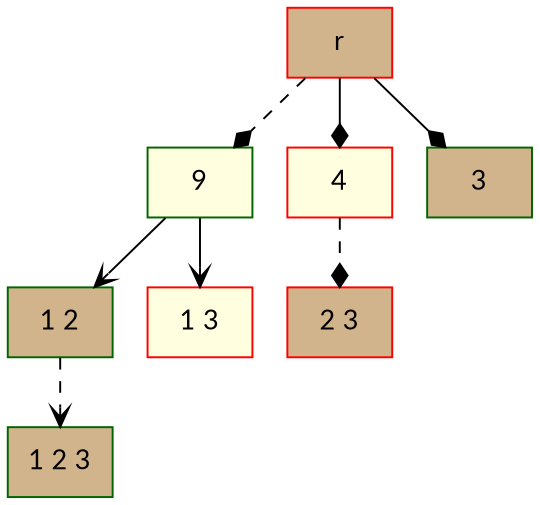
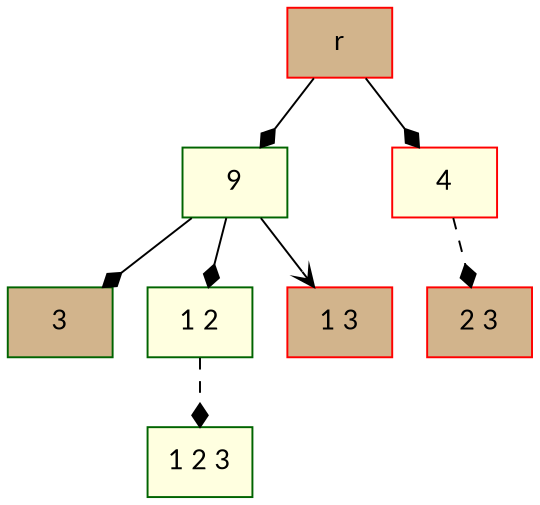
(278, 104) -> (295, 103)
(401, 104) -> (157, 245)
(137, 246) -> (220, 241)
(60, 322) -> (200, 322)
(200, 322) -> (340, 322)
(60, 383) -> (200, 381)
(60, 462) -> (200, 462)
